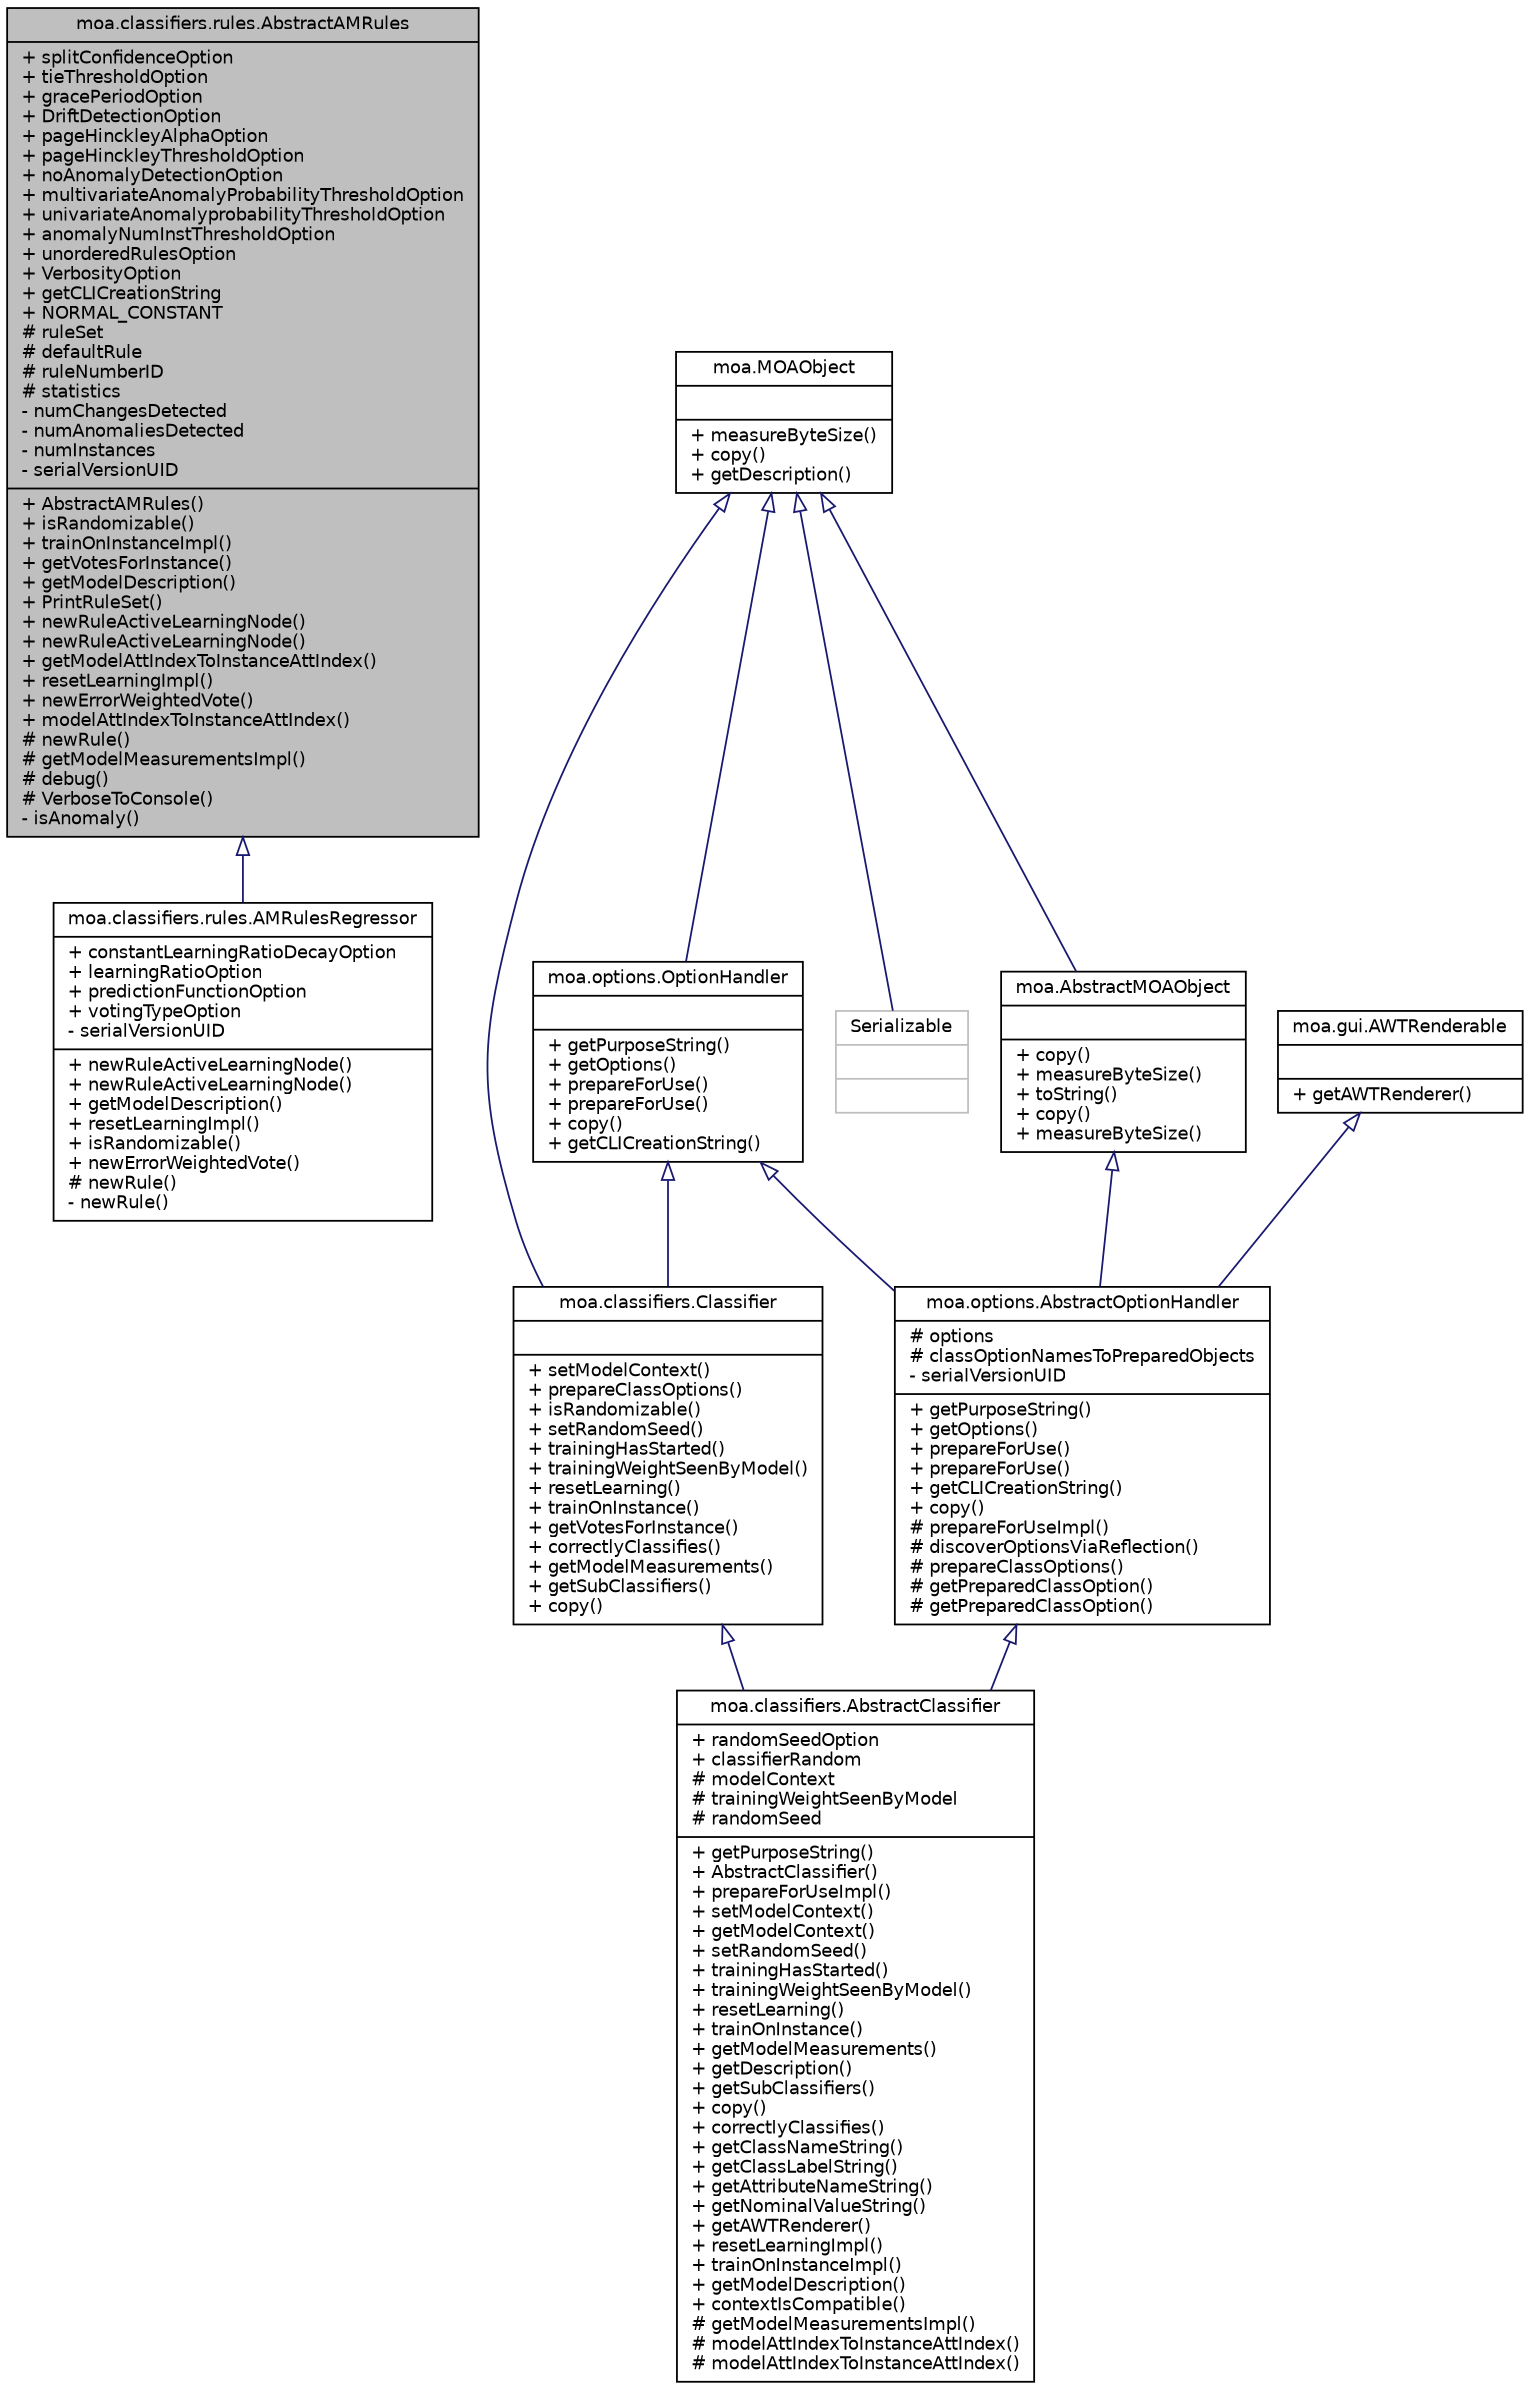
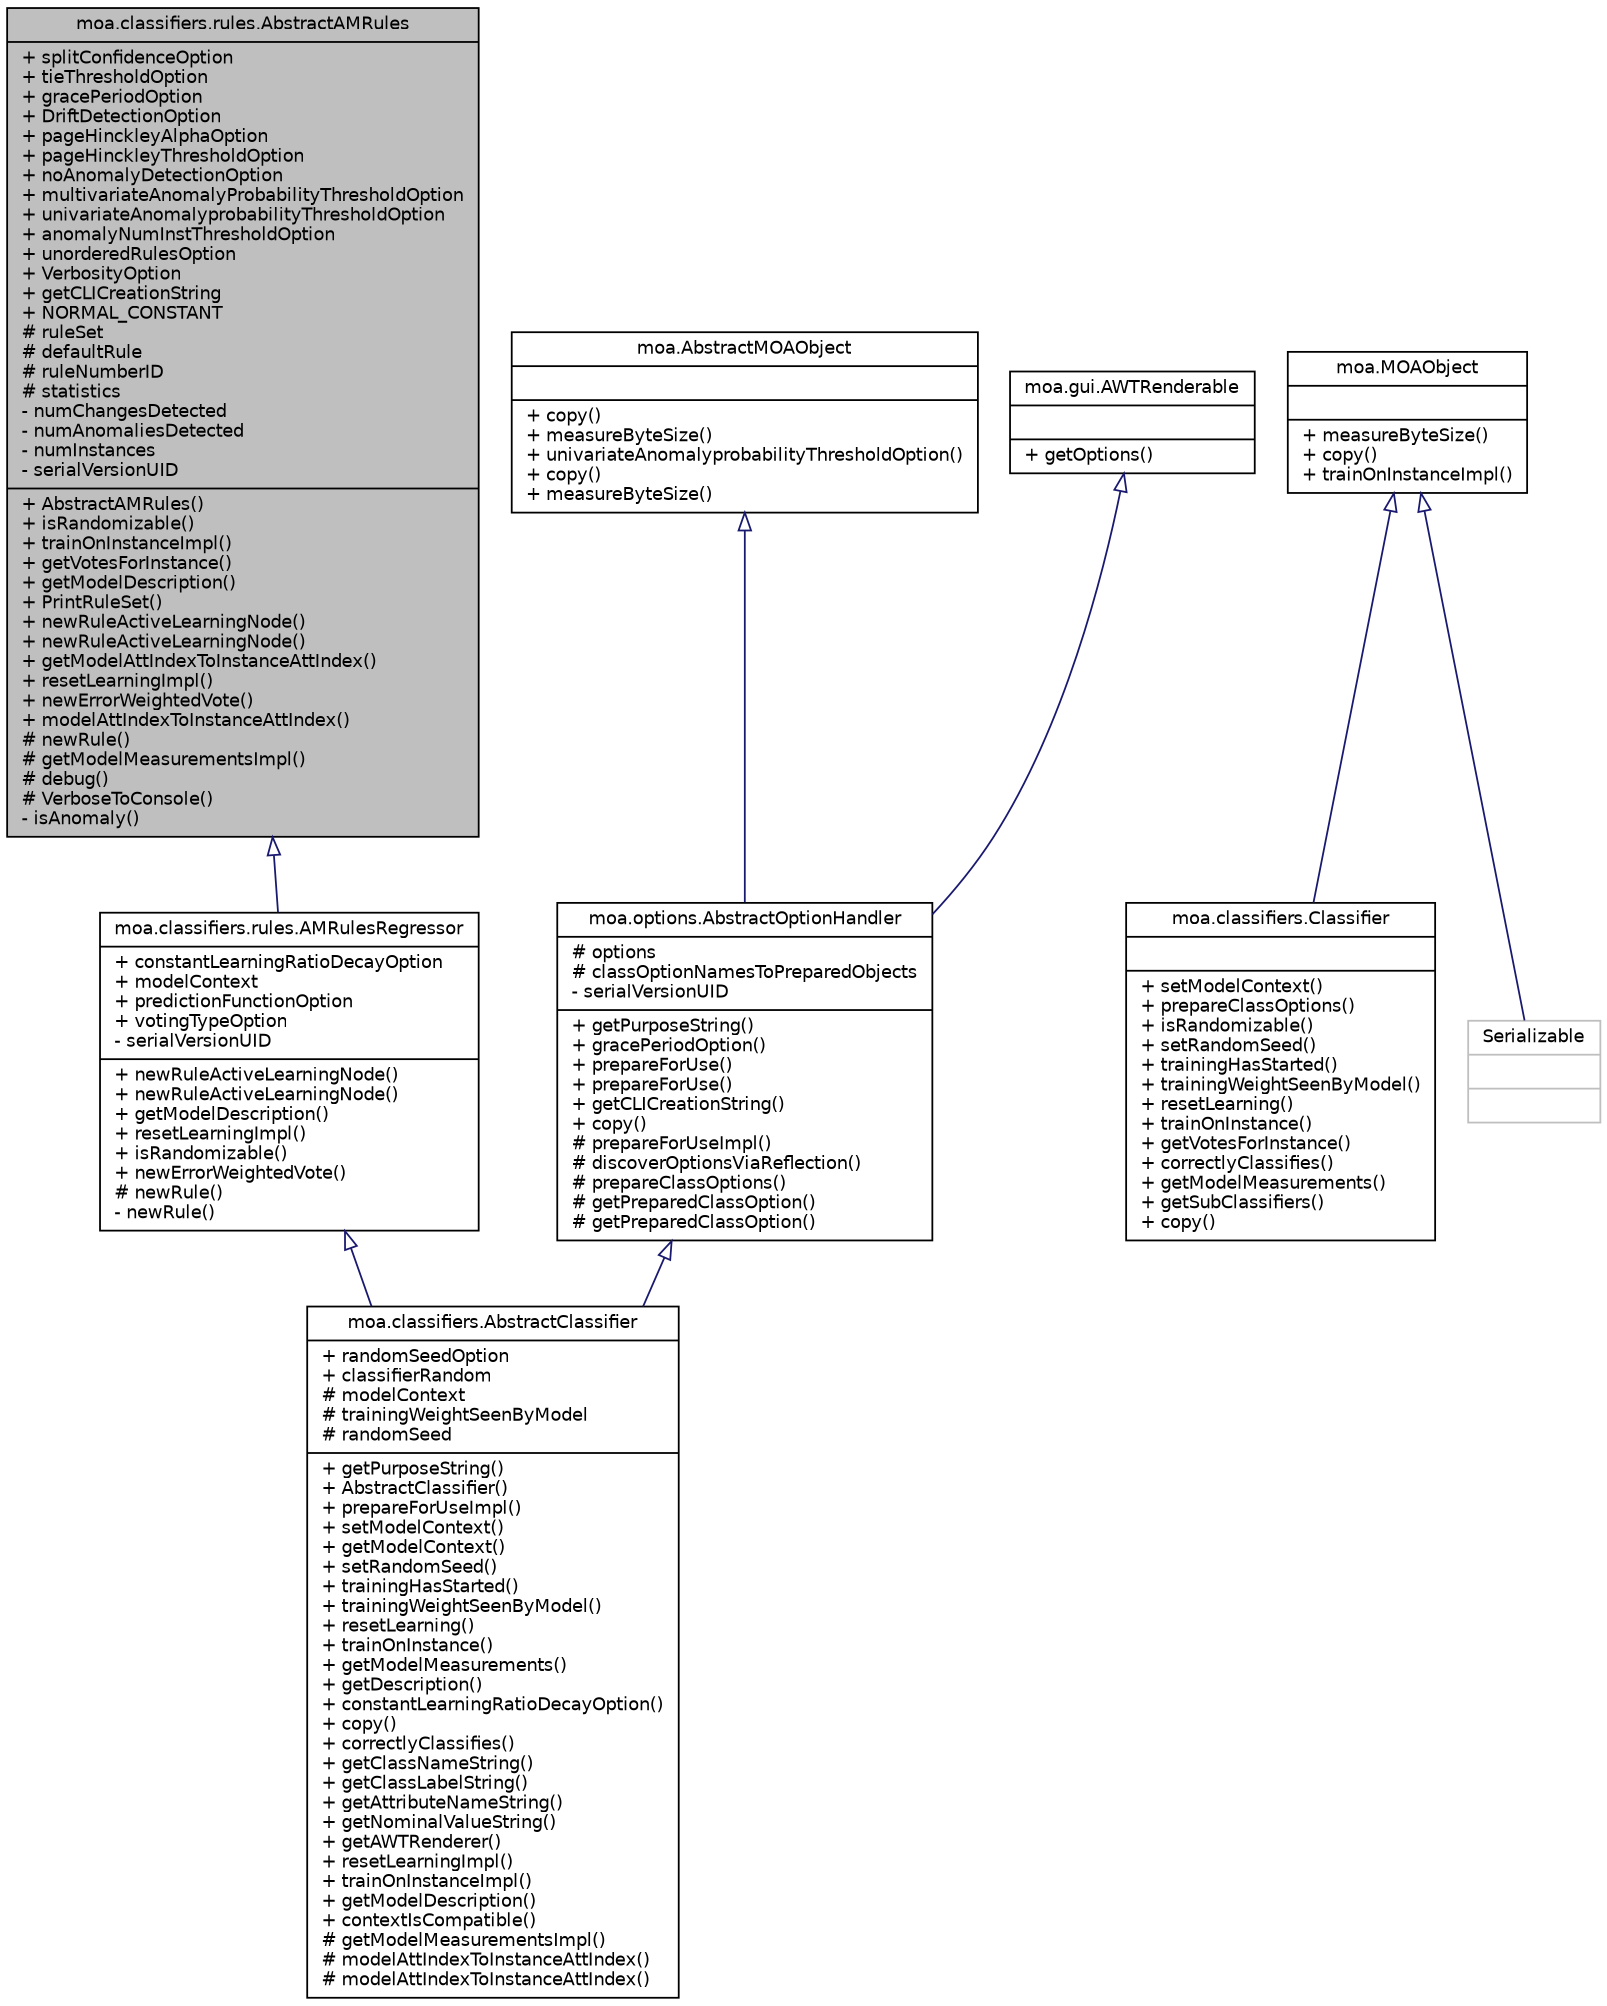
(772, 475) -> (1407, 475)
(953, 741) -> none
(165, 973) -> (187, 982)
(668, 1062) -> none
(1067, 1095) -> (745, 455)
(1382, 1095) -> (1090, 455)
(974, 1430) -> (669, 1046)
(736, 1667) -> (361, 1277)
(783, 2089) -> (493, 1705)
